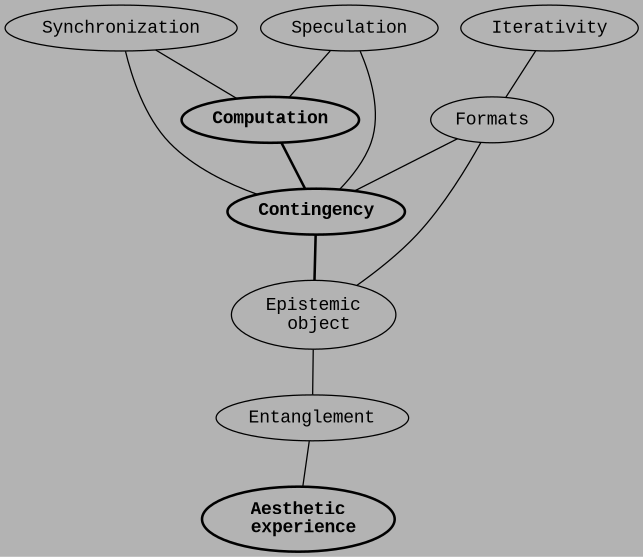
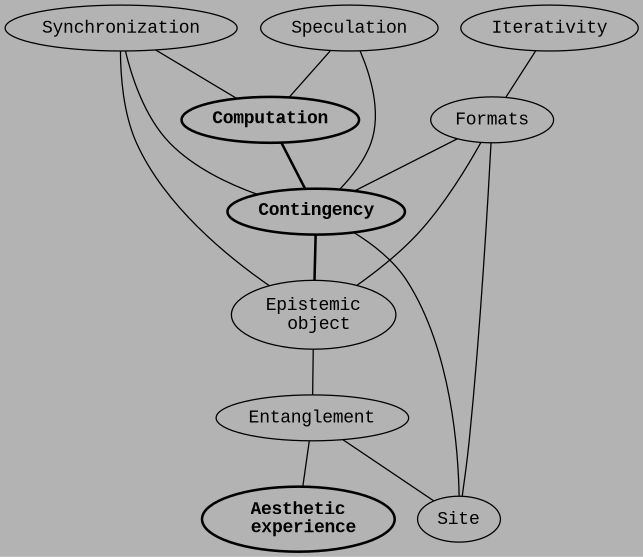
none -> (163, 187)
none -> (459, 519)
